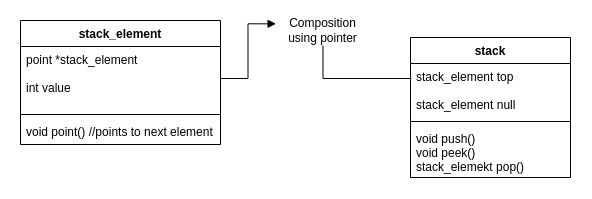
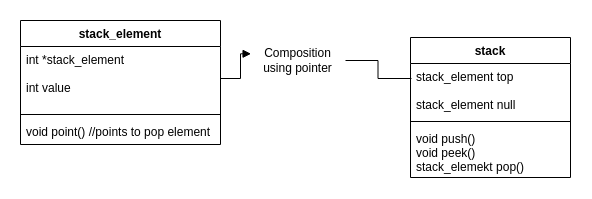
(323, 31) -> (298, 61)
(89, 60) -> (82, 60)
(136, 132) -> (133, 132)
